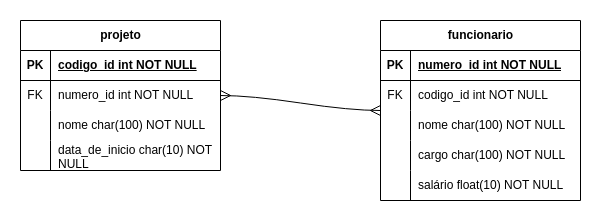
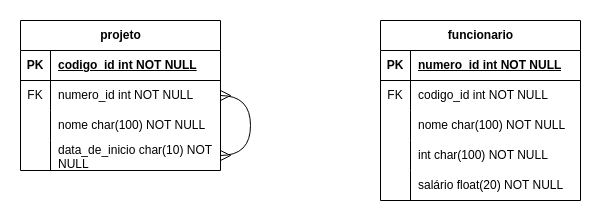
(303, 103) -> (250, 129)
(494, 156) -> (486, 156)
(497, 186) -> (497, 186)
